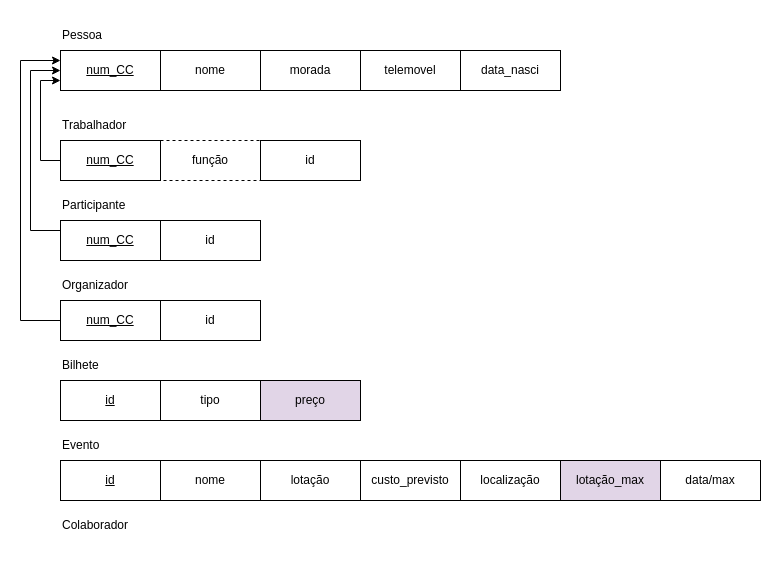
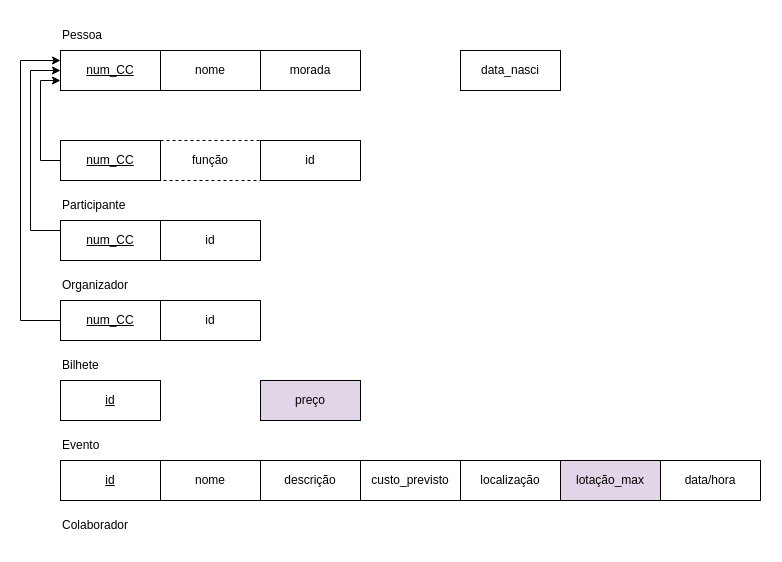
(411, 71) -> none
(91, 126) -> none
(211, 401) -> none
(311, 481) -> (311, 481)
(711, 481) -> (711, 481)
